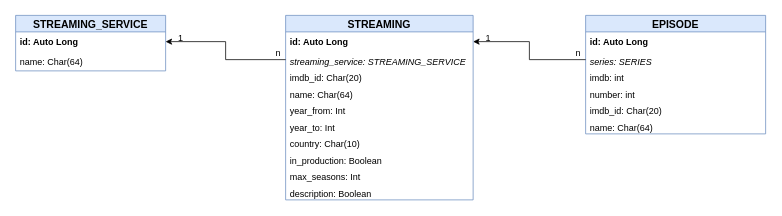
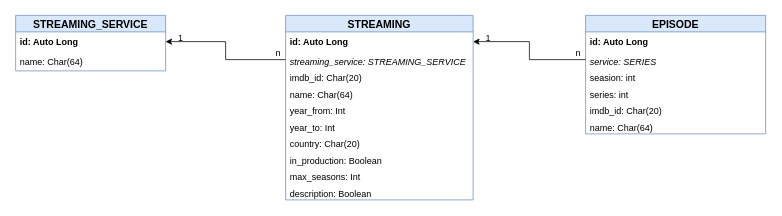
(621, 62) -> (624, 62)
(608, 78) -> (615, 78)
(614, 95) -> (613, 95)
(330, 144) -> (330, 144)
